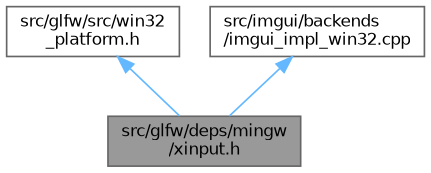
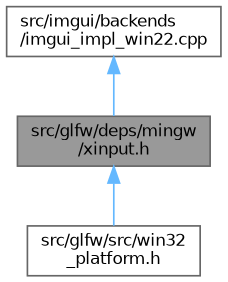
(317, 32) -> (114, 32)
(155, 92) -> (114, 205)
